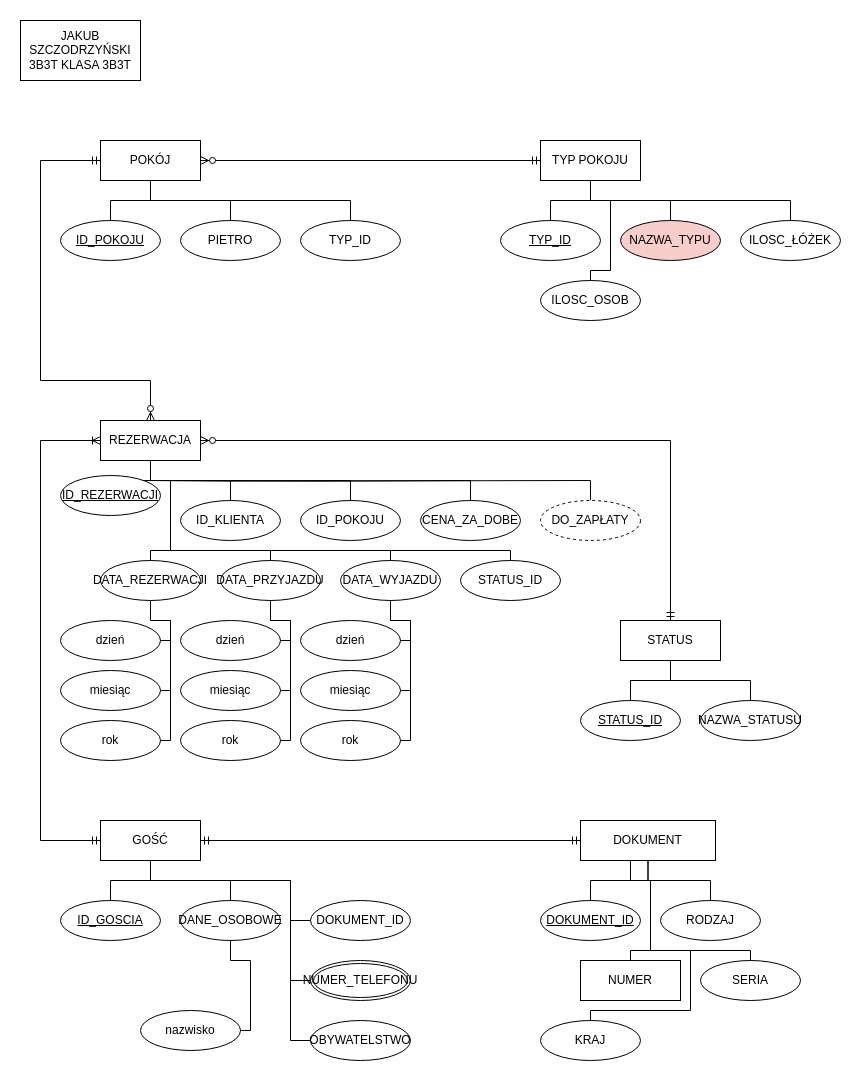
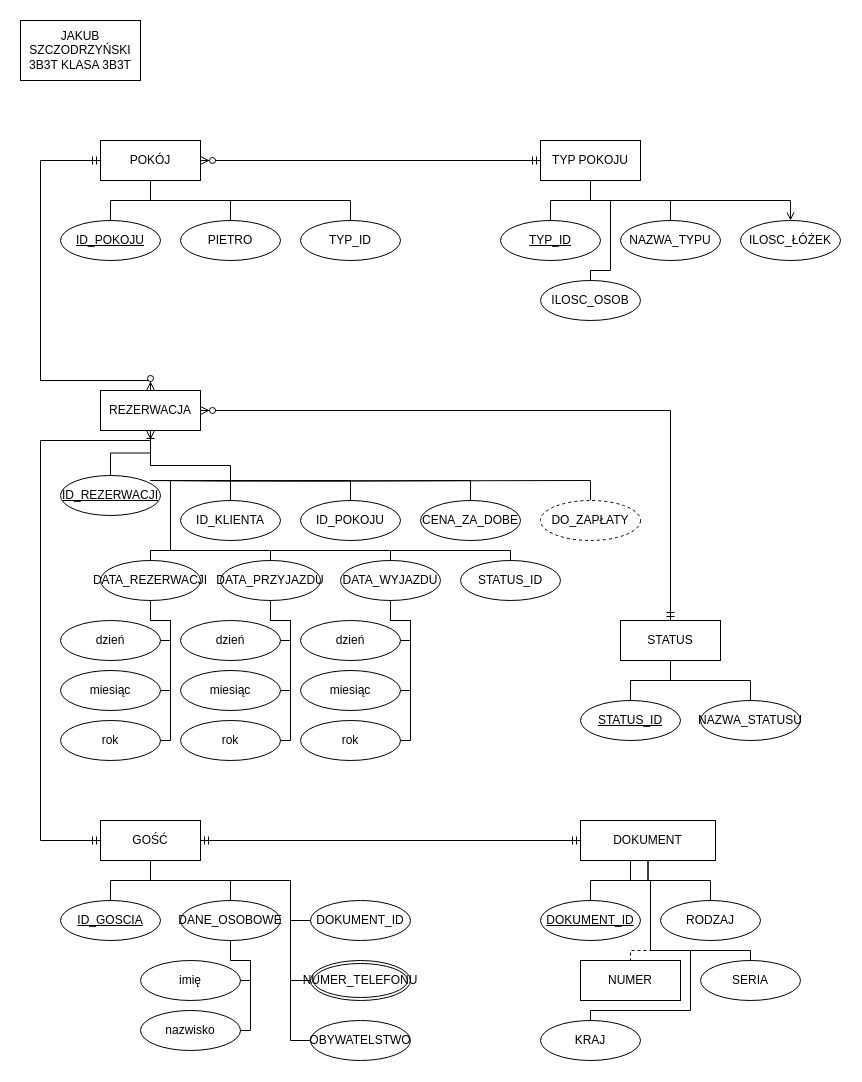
(791, 215) -> (791, 215)
(671, 241) -> (671, 241)
(151, 441) -> (151, 411)
(635, 951) -> (635, 951)
none -> (191, 981)
none -> (245, 981)
